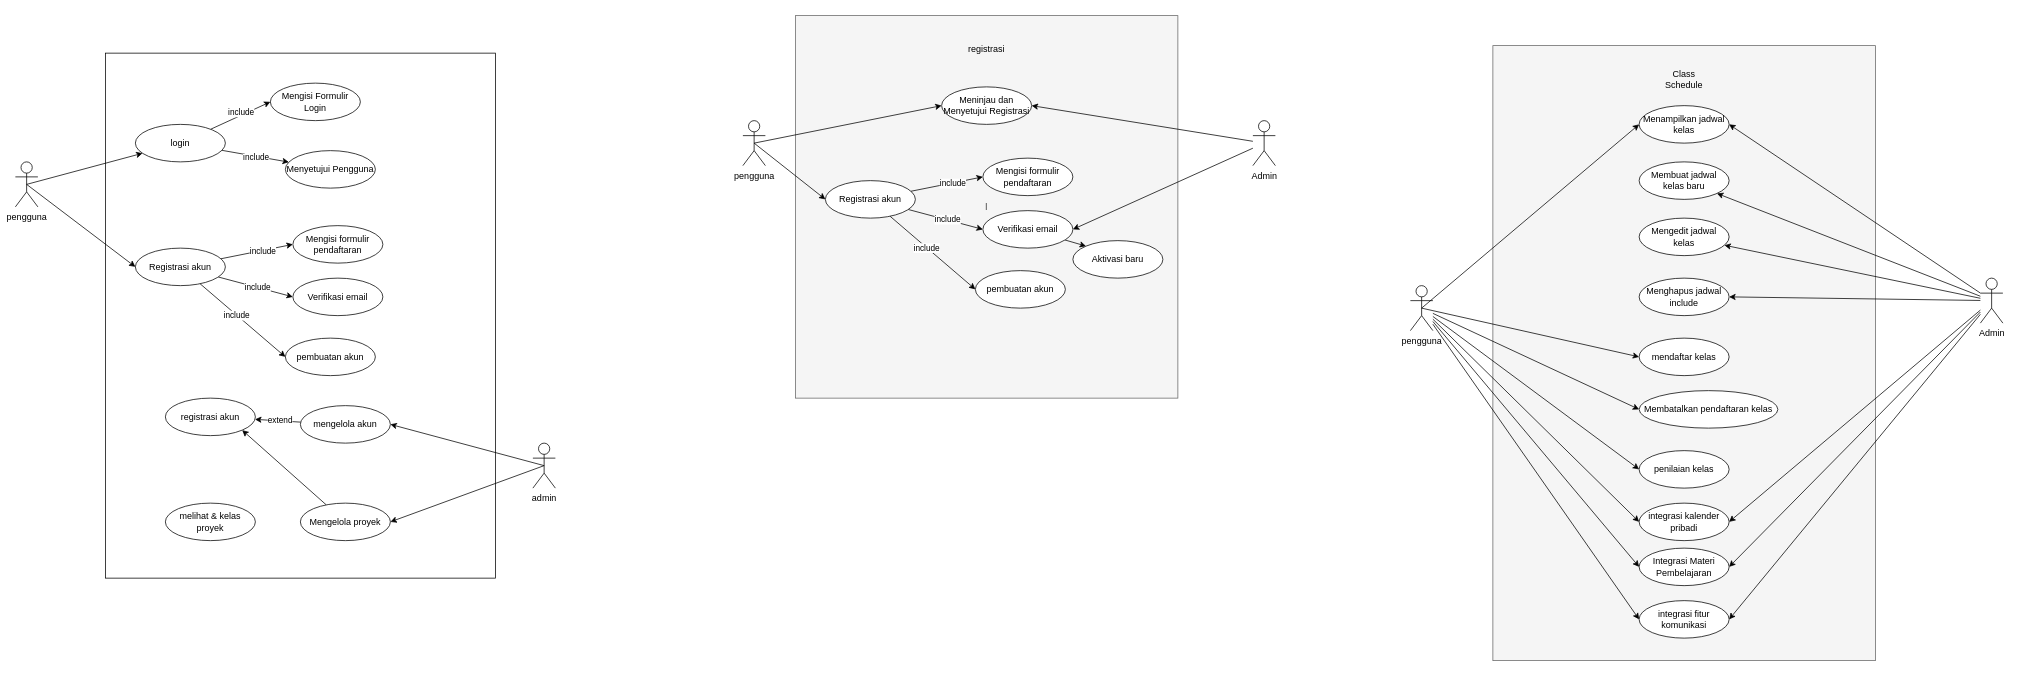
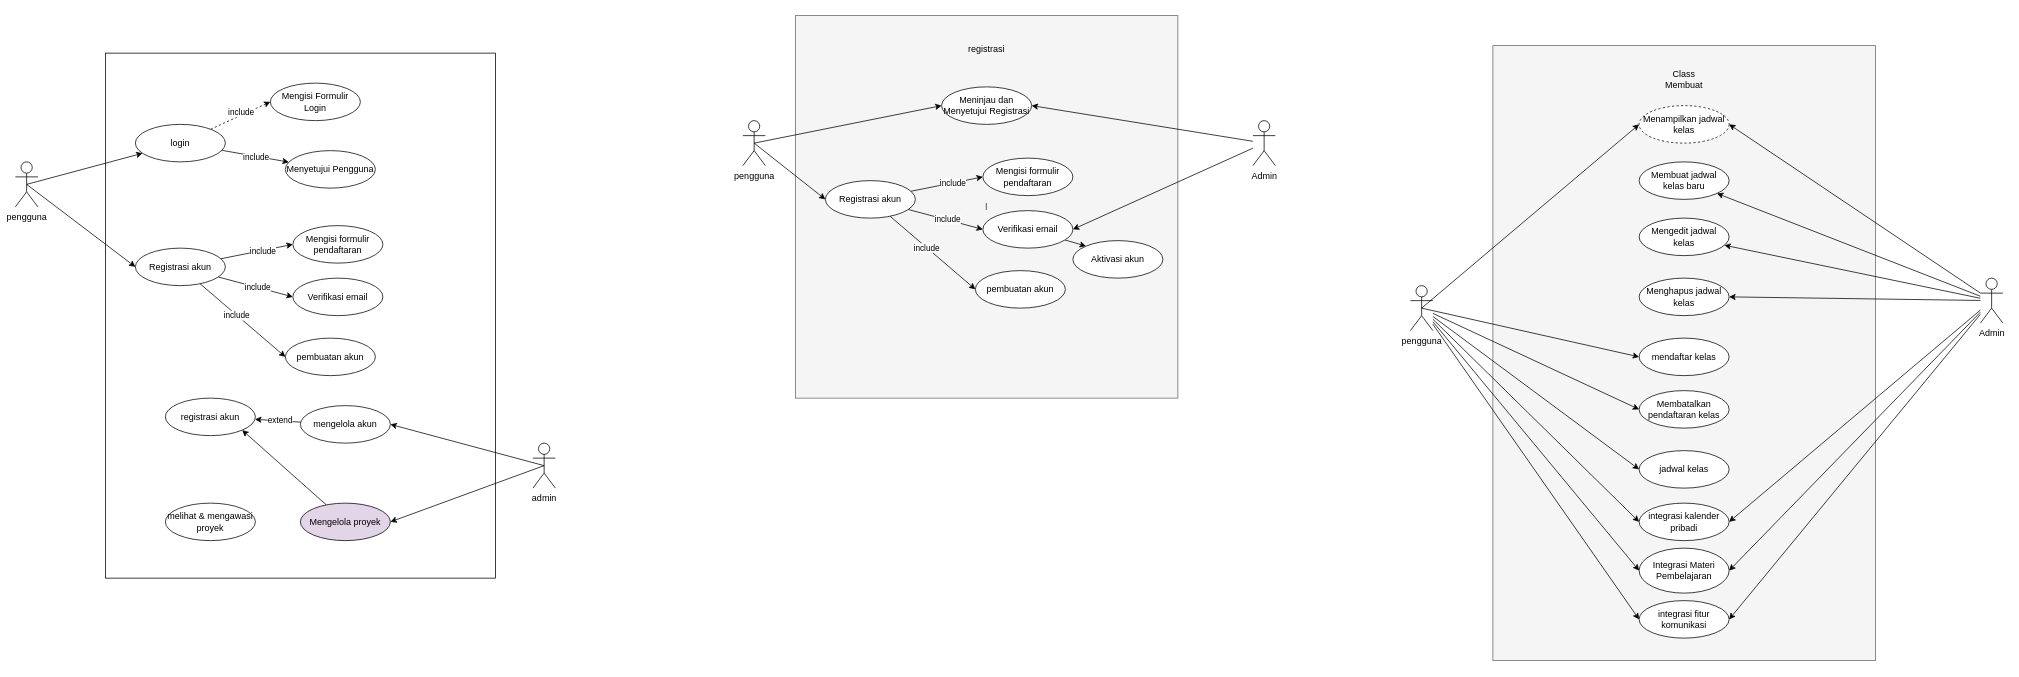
(1684, 79) -> (1684, 79)
(224, 123) -> (224, 123)
(1684, 124) -> (1684, 124)
(1118, 259) -> (1118, 259)
(1684, 297) -> (1684, 297)
(1709, 409) -> (1684, 409)
(1684, 469) -> (1684, 469)
(210, 522) -> (210, 522)
(345, 522) -> (345, 522)
(1684, 567) -> (1684, 570)
